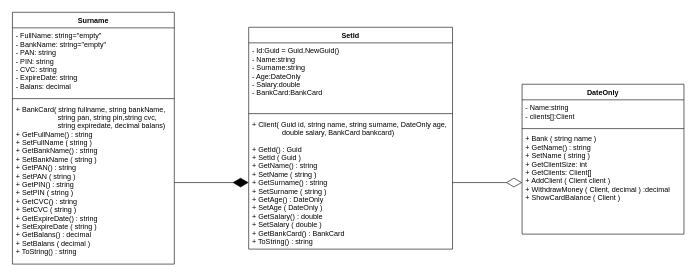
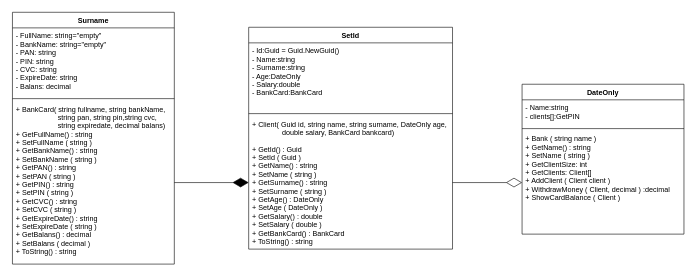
(549, 108) -> (549, 108)
